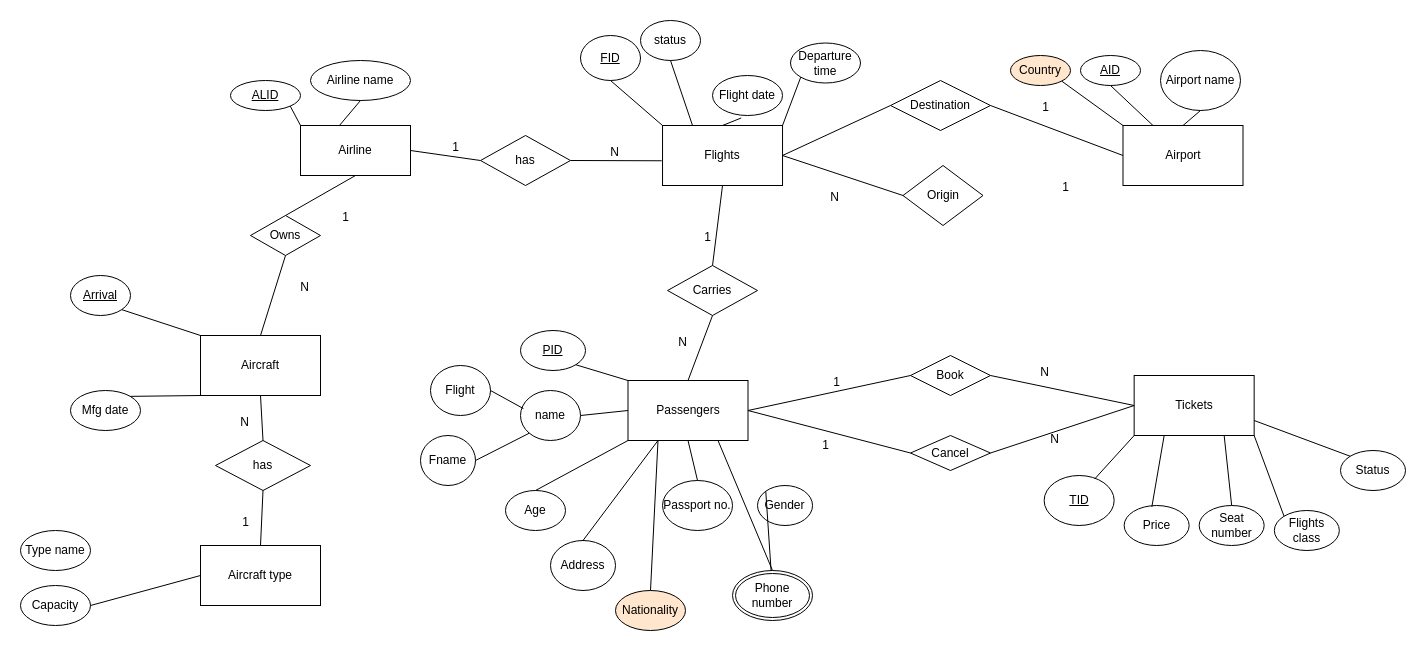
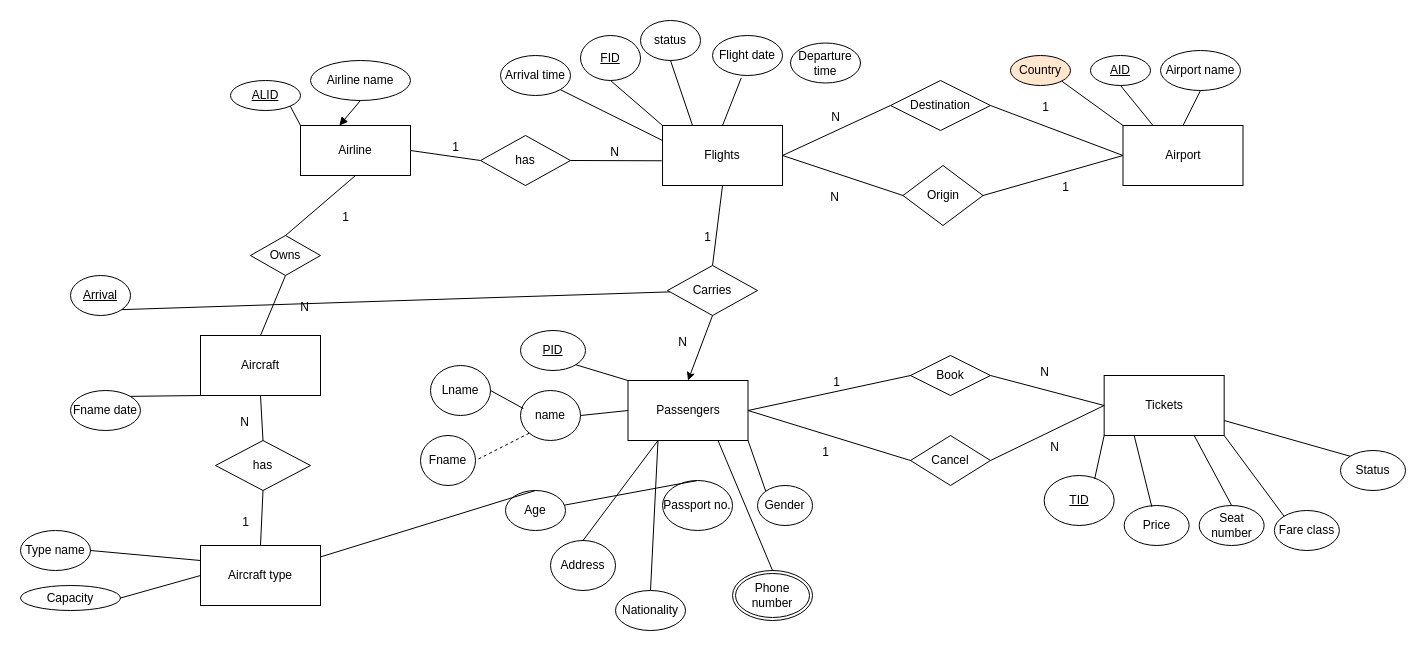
(1111, 71) -> (1121, 71)
none -> (536, 76)
(1201, 81) -> (1201, 71)
(748, 96) -> (748, 56)
(792, 101) -> none
none -> (611, 115)
(343, 122) -> (345, 119)
none -> (1053, 176)
(286, 236) -> (286, 256)
(161, 323) -> (395, 301)
(690, 376) -> (691, 373)
(461, 391) -> (461, 391)
(1194, 406) -> (1164, 406)
(106, 411) -> (106, 411)
(502, 447) -> (502, 447)
(951, 453) -> (951, 461)
(693, 461) -> (631, 493)
(581, 466) -> (428, 524)
(768, 527) -> (757, 466)
(1307, 531) -> (1307, 531)
none -> (146, 556)
(56, 606) -> (71, 598)
(651, 611) -> (651, 611)
